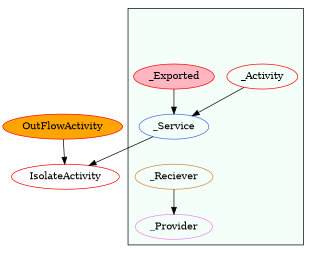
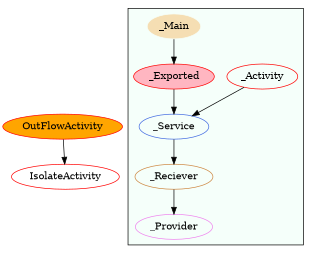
none -> (174, 26)
(123, 150) -> (174, 148)
